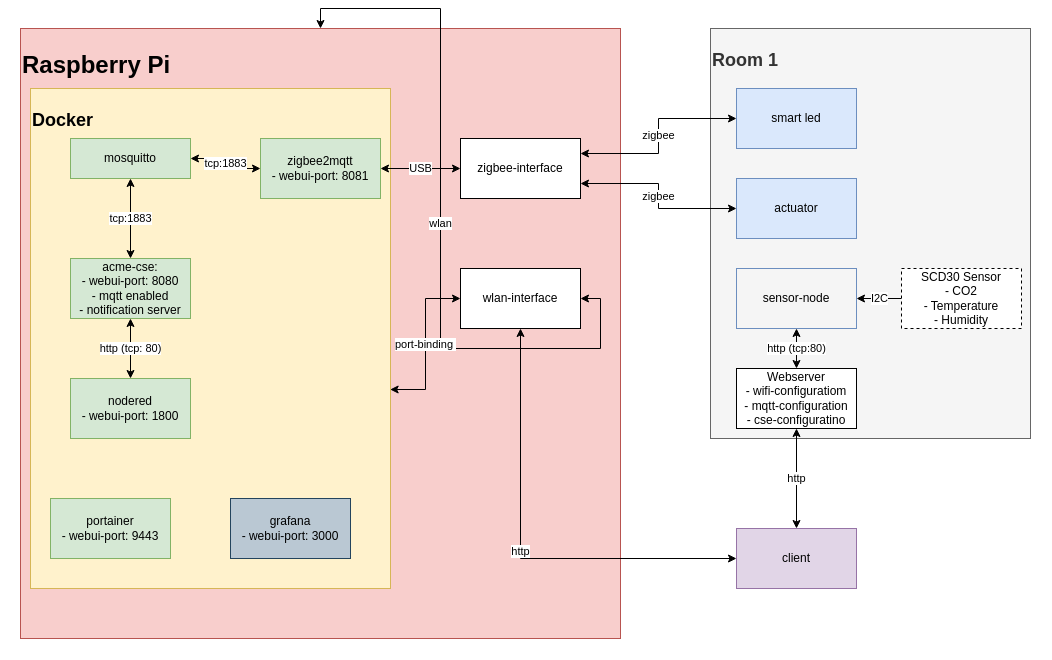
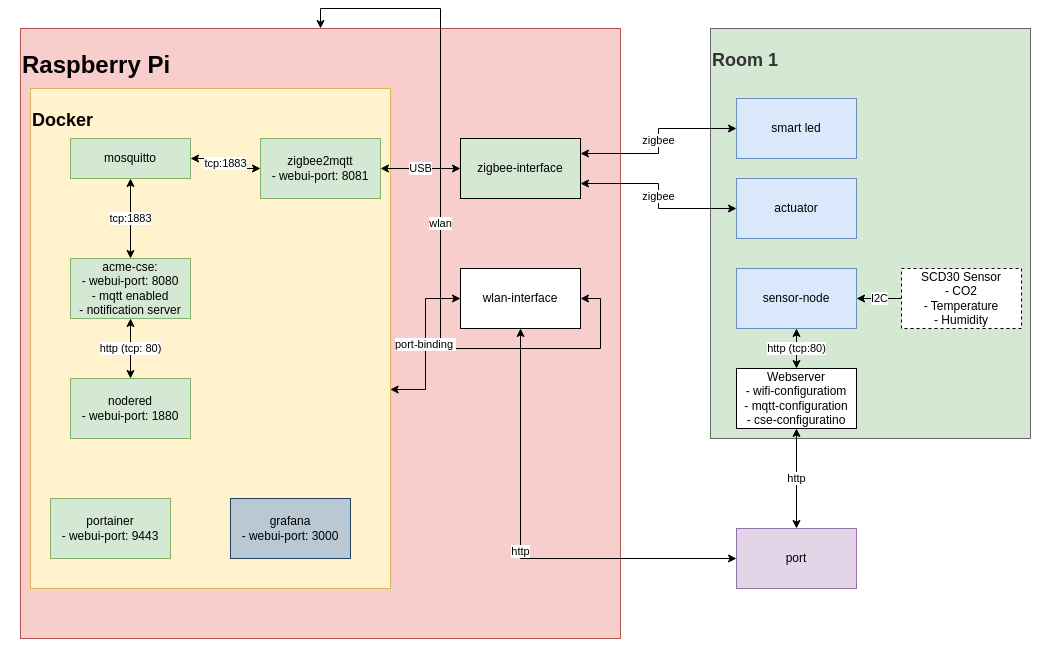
(797, 119) -> (797, 129)
(521, 169) -> (521, 169)
(871, 234) -> (871, 234)
(797, 299) -> (797, 299)
(131, 409) -> (131, 409)
(797, 559) -> (797, 559)
